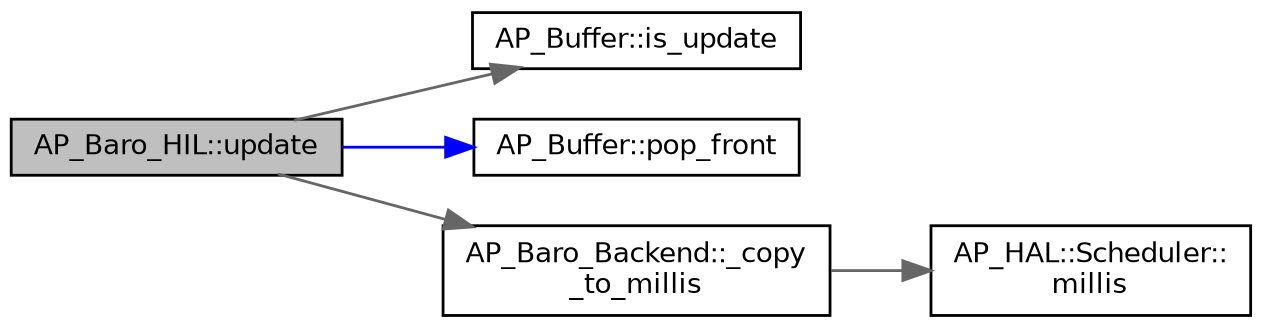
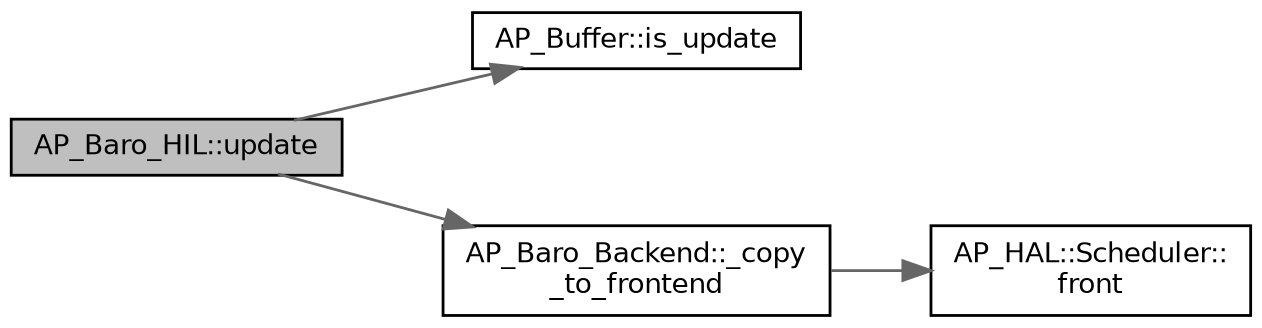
(637, 147) -> none
(637, 271) -> (637, 271)
(1091, 271) -> (1091, 271)
